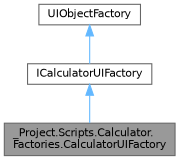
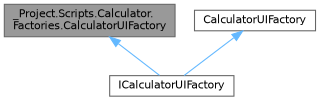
(90, 15) -> (255, 21)
(90, 109) -> (139, 60)
